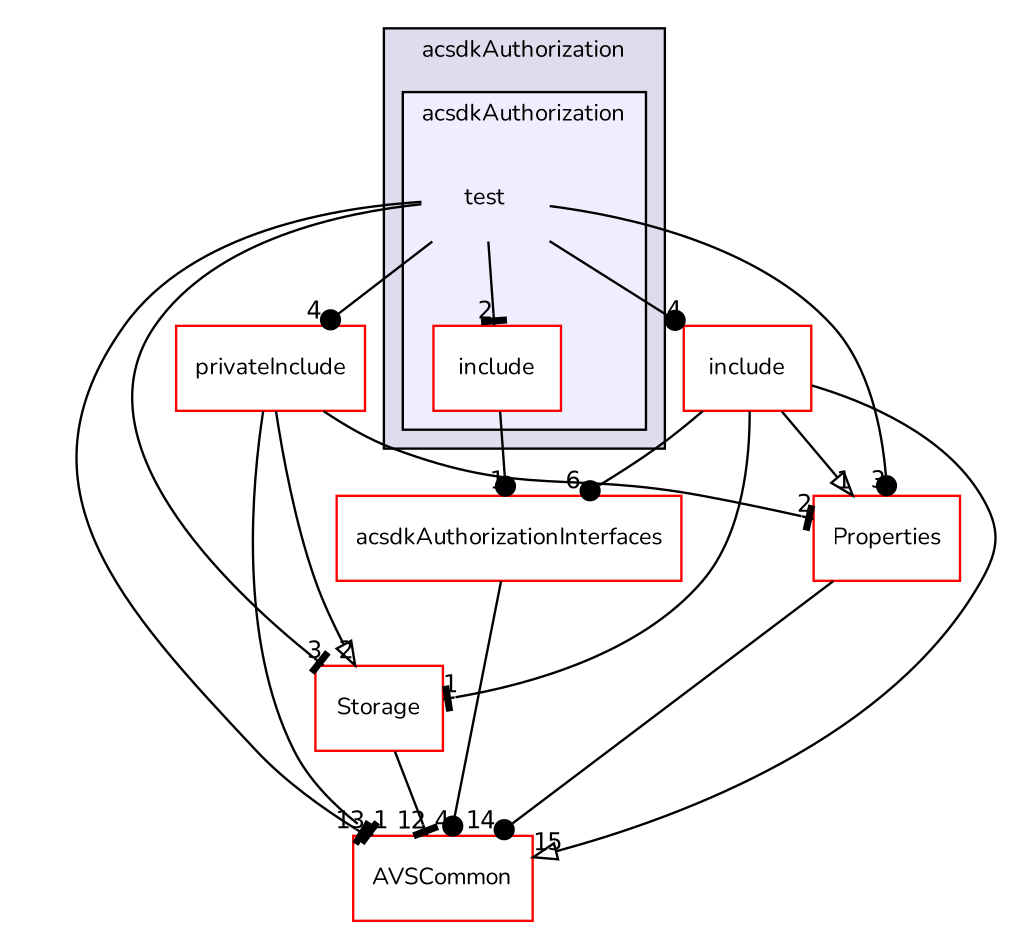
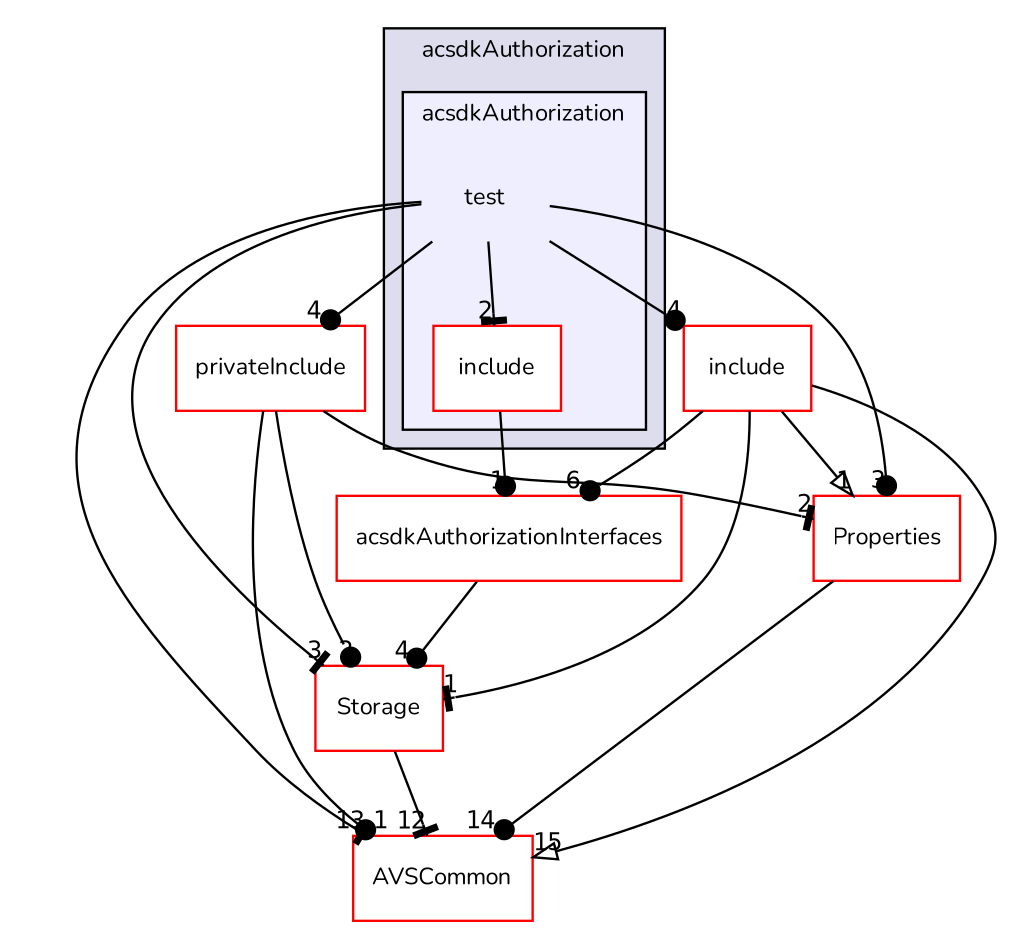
(300, 531) -> (300, 531)
(259, 632) -> (259, 632)
(476, 711) -> (450, 616)
